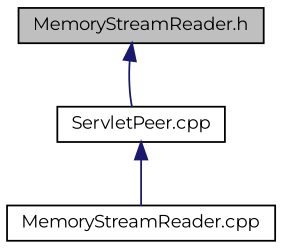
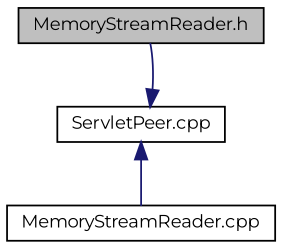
(129, 84) -> (153, 66)
